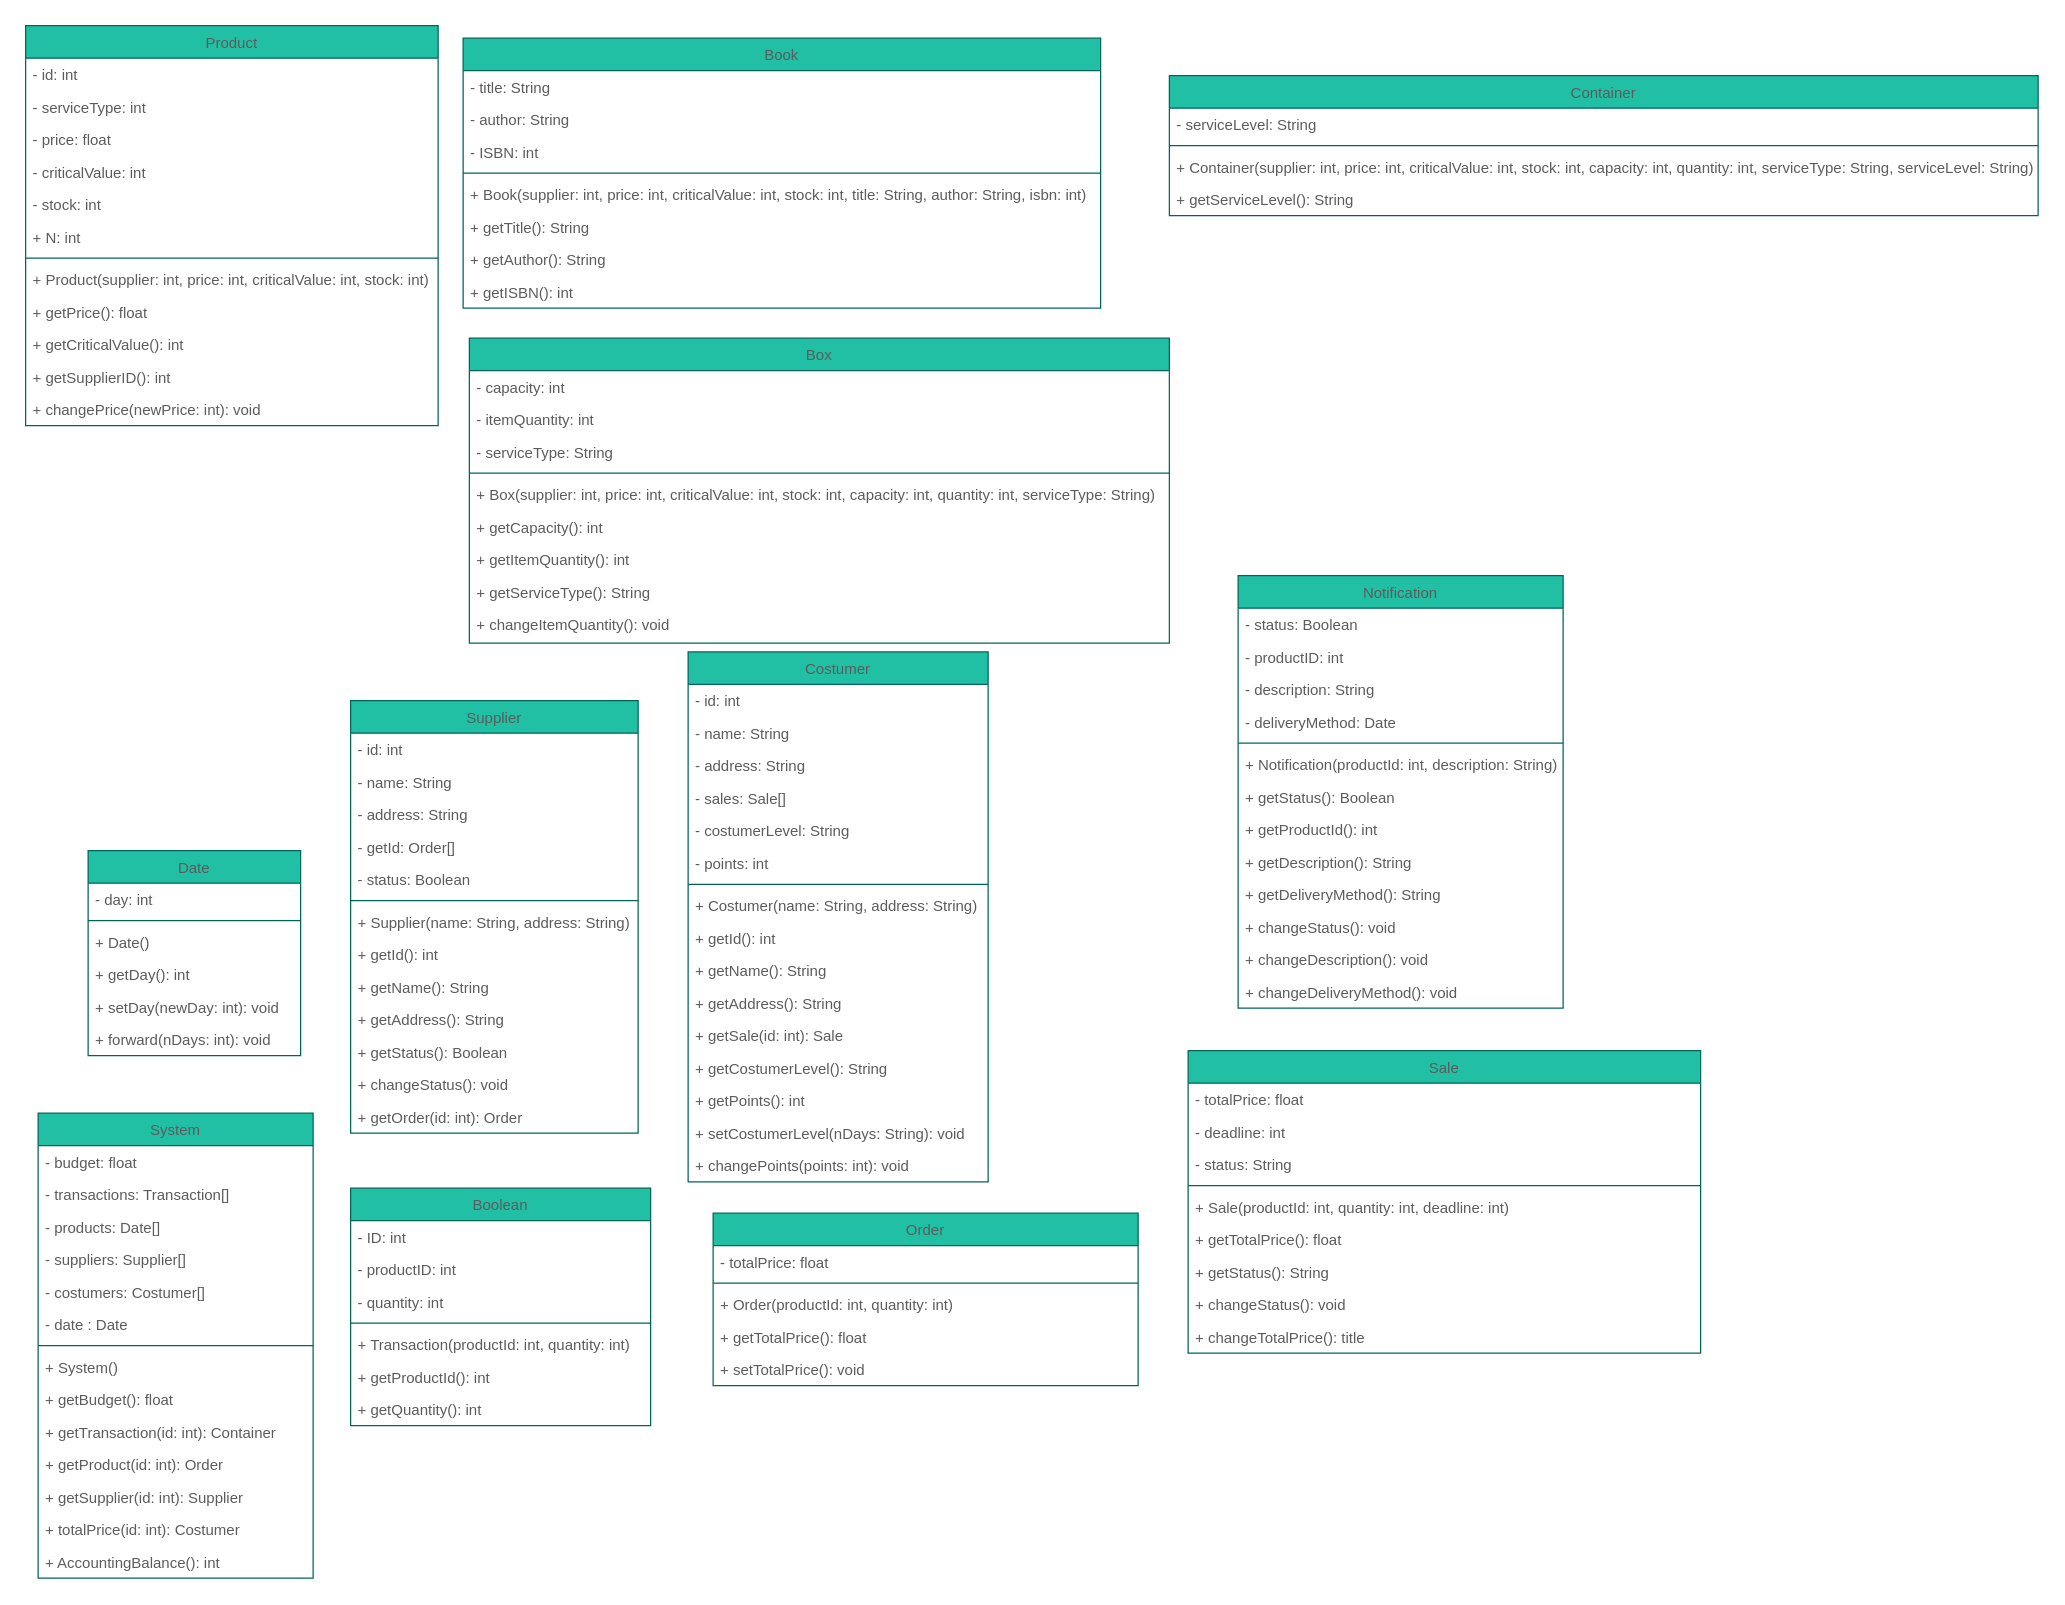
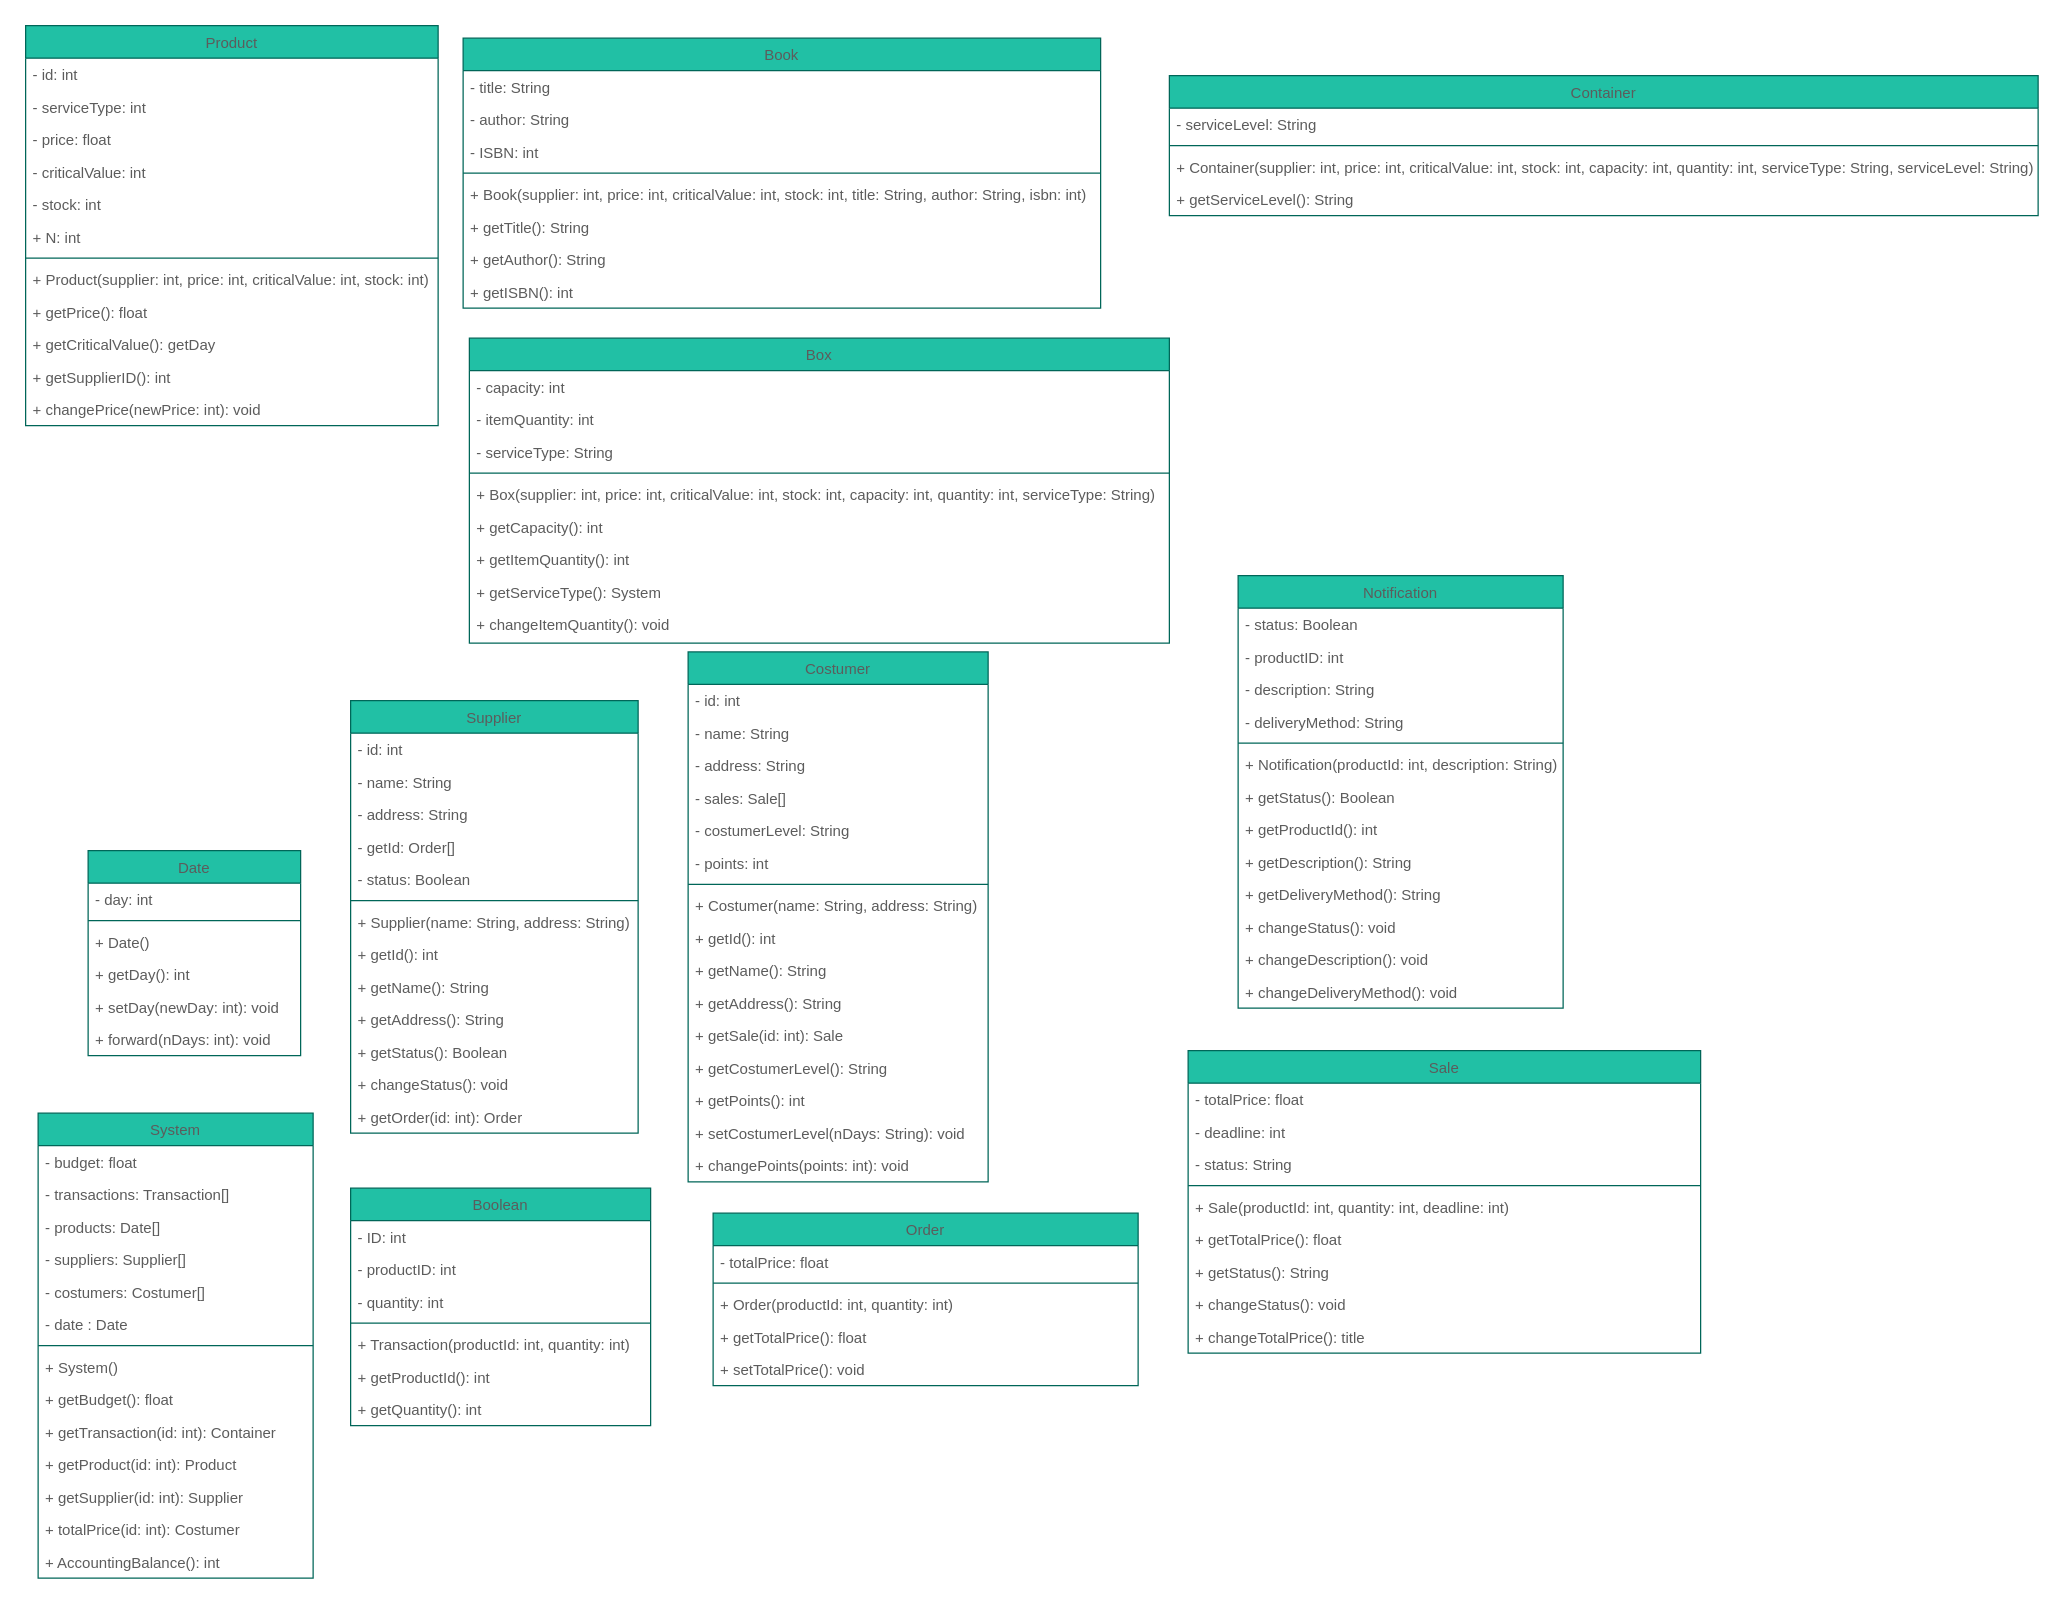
(122, 345) -> (136, 345)
(576, 593) -> (578, 593)
(1328, 723) -> (1334, 723)
(149, 1465) -> (157, 1465)
